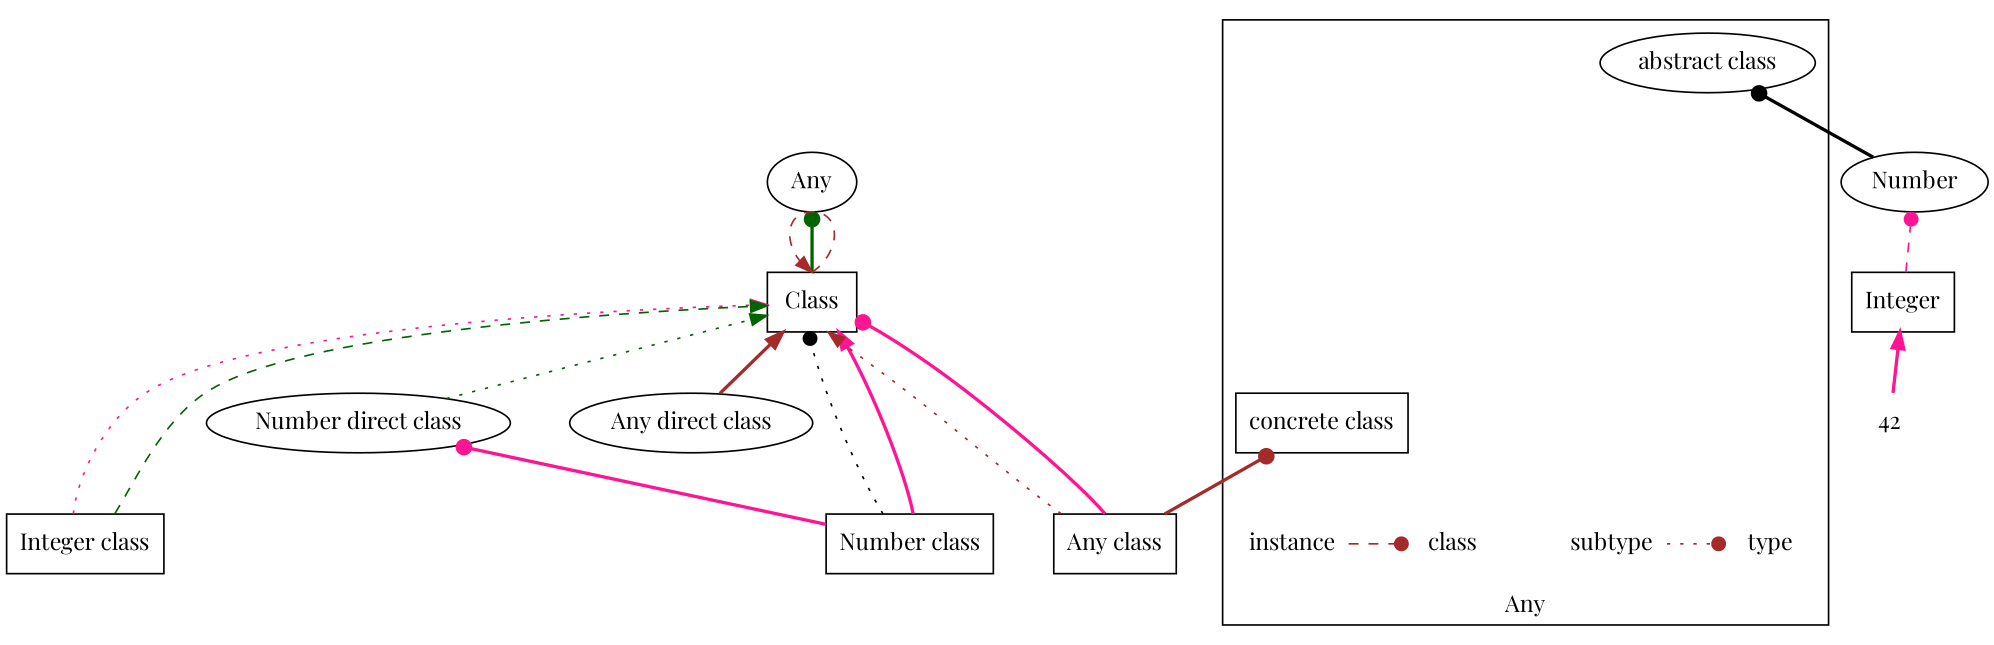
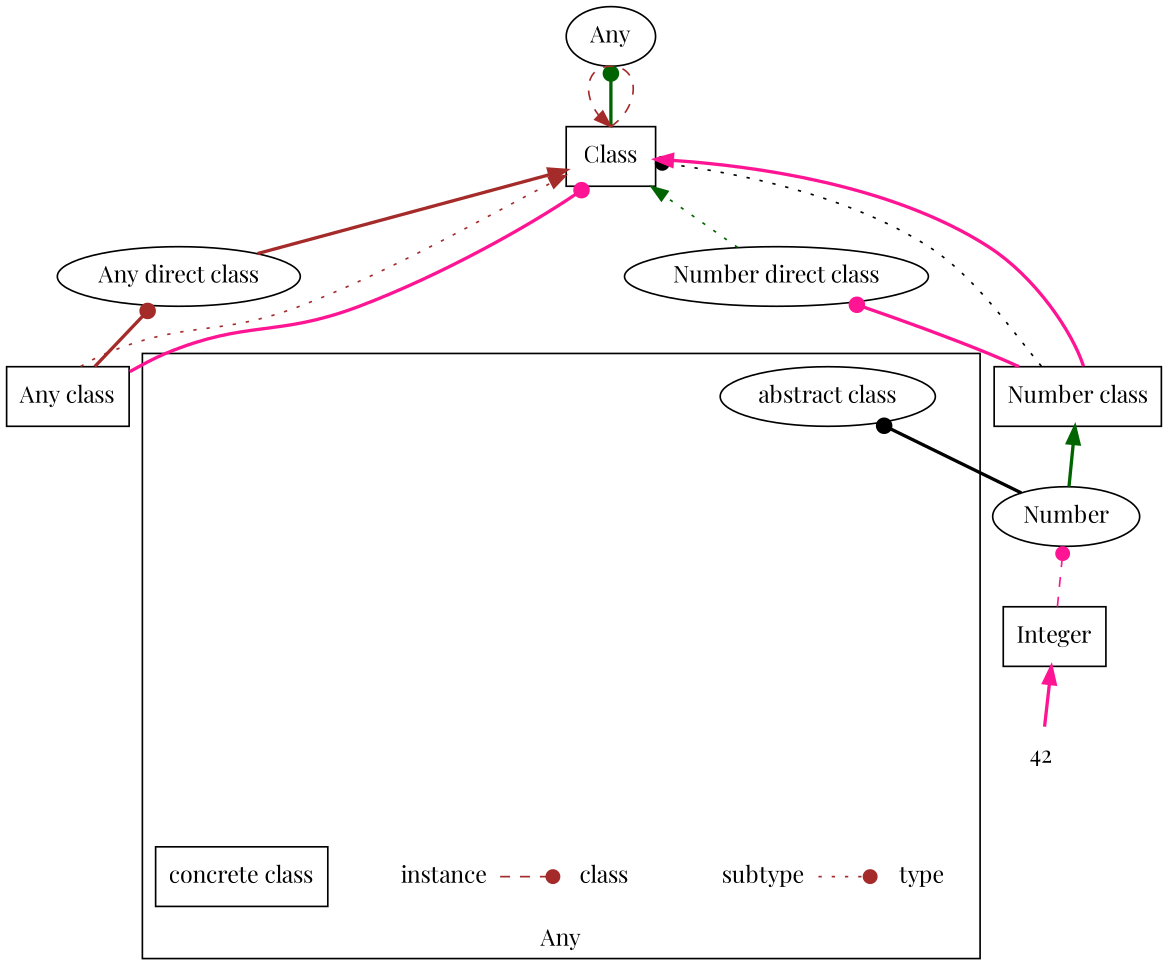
none -> (1071, 465)
(1212, 487) -> (124, 336)
(85, 544) -> none
